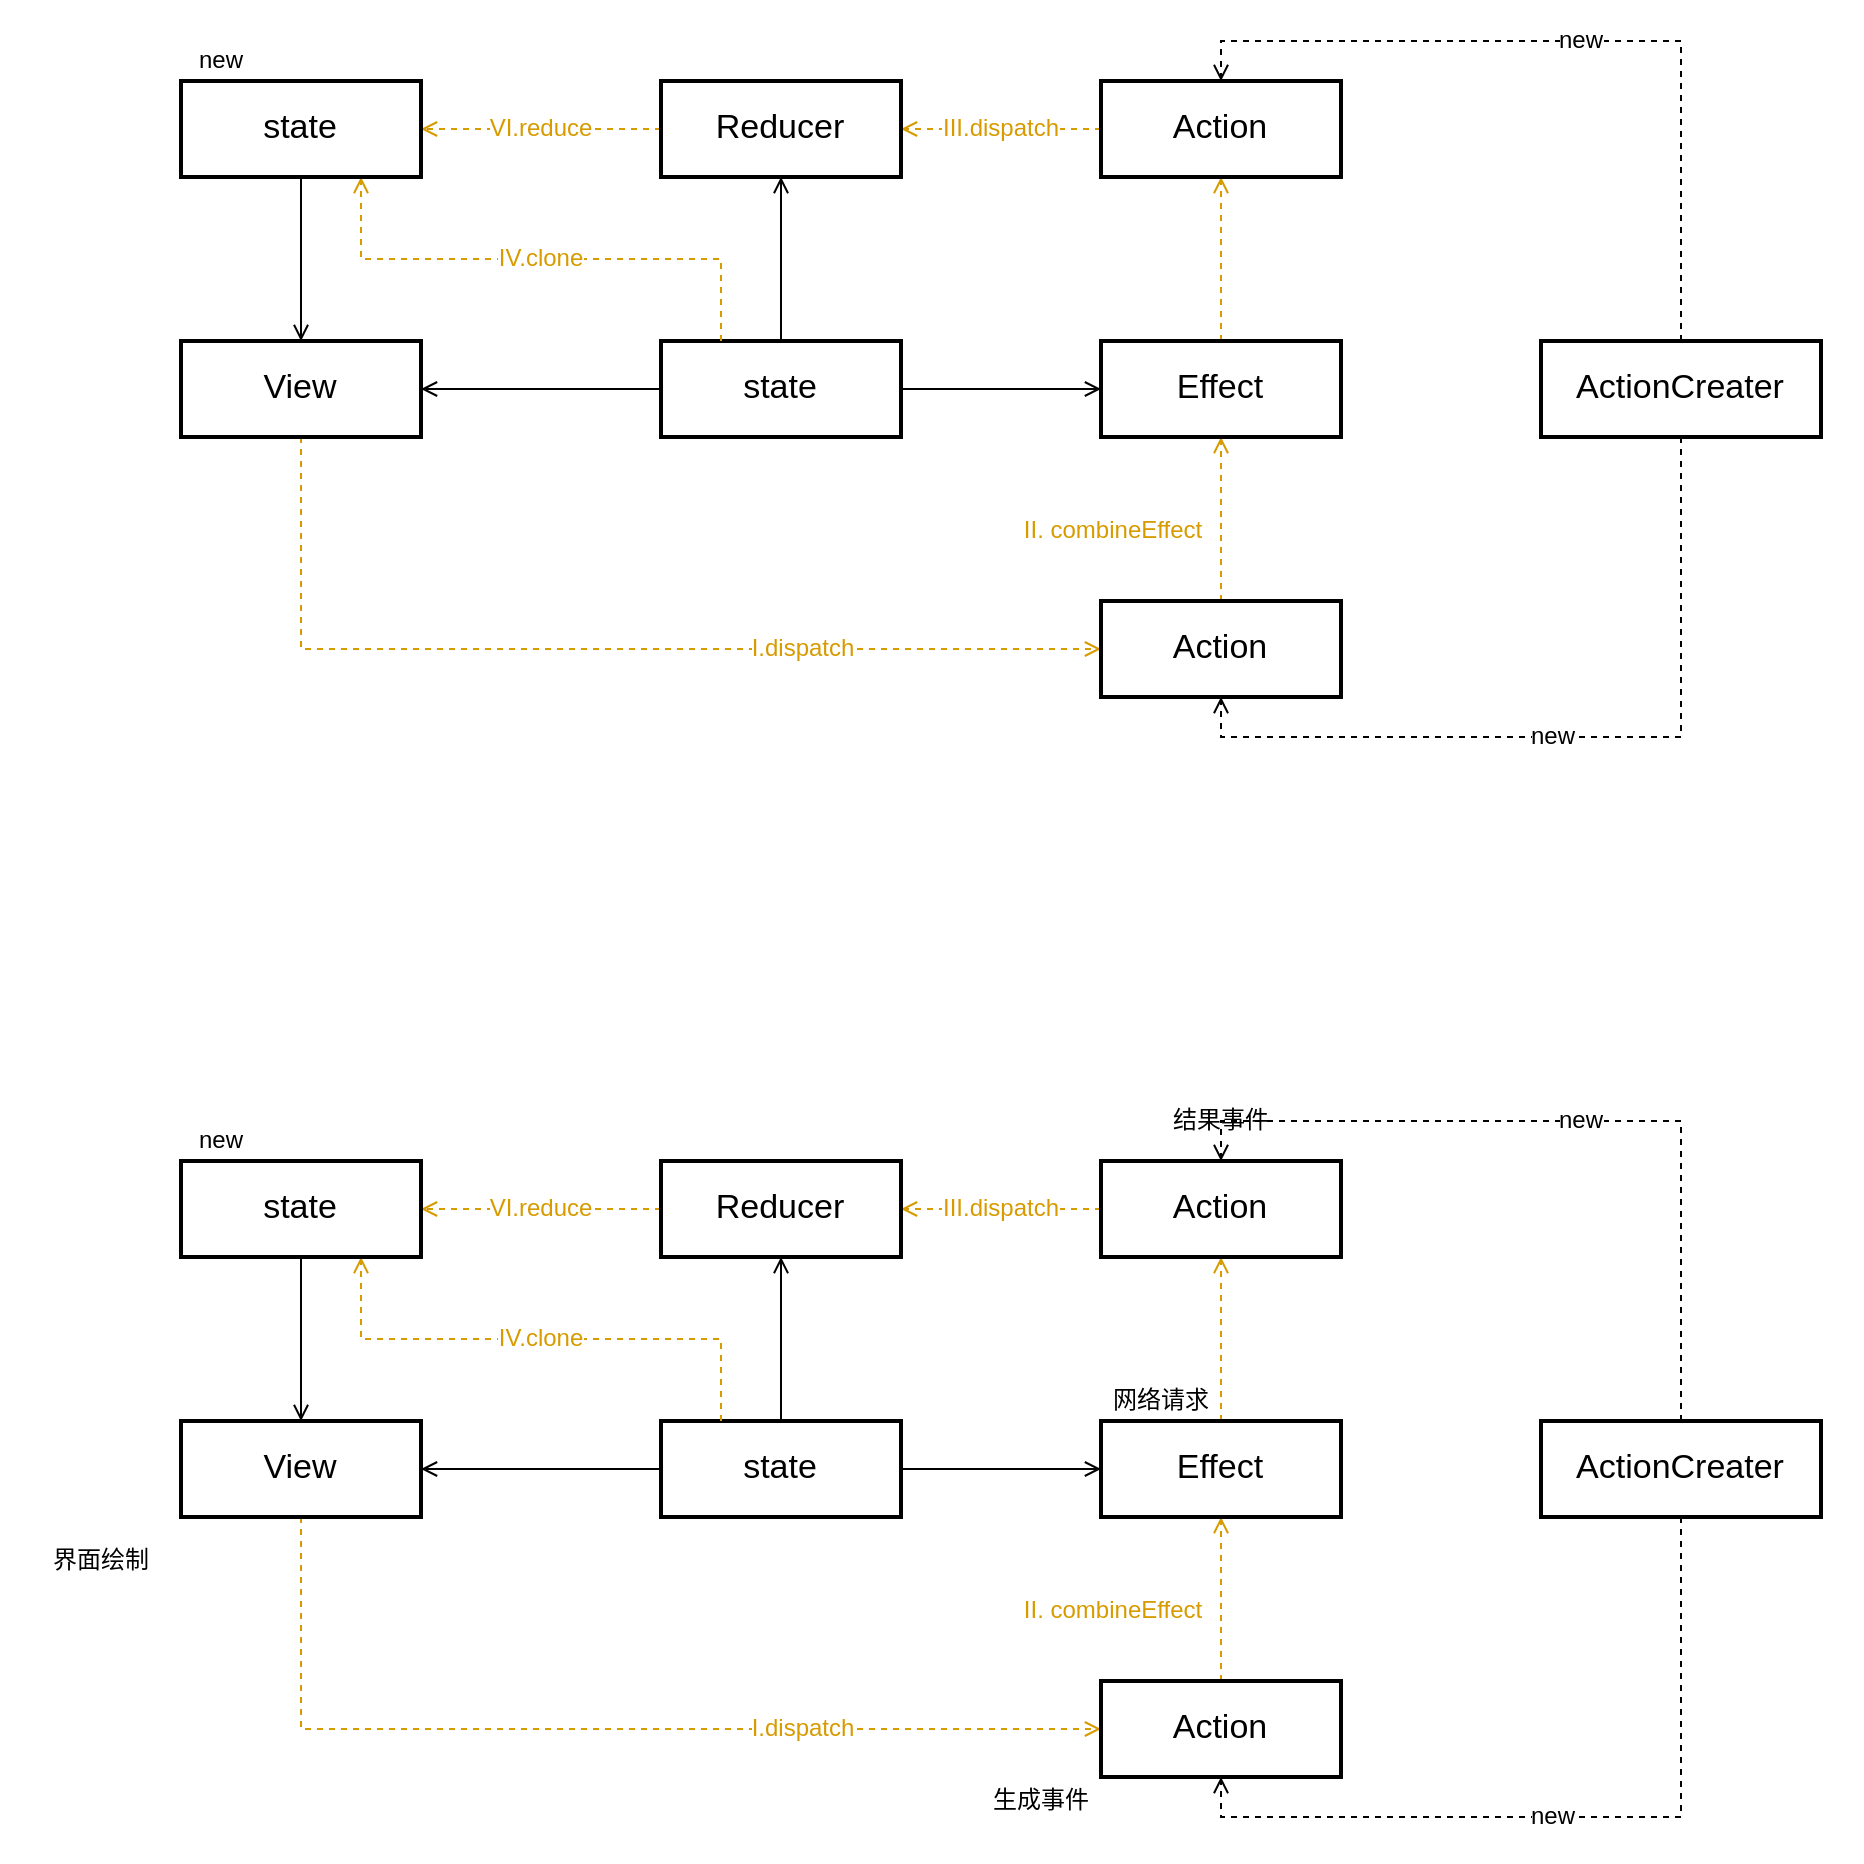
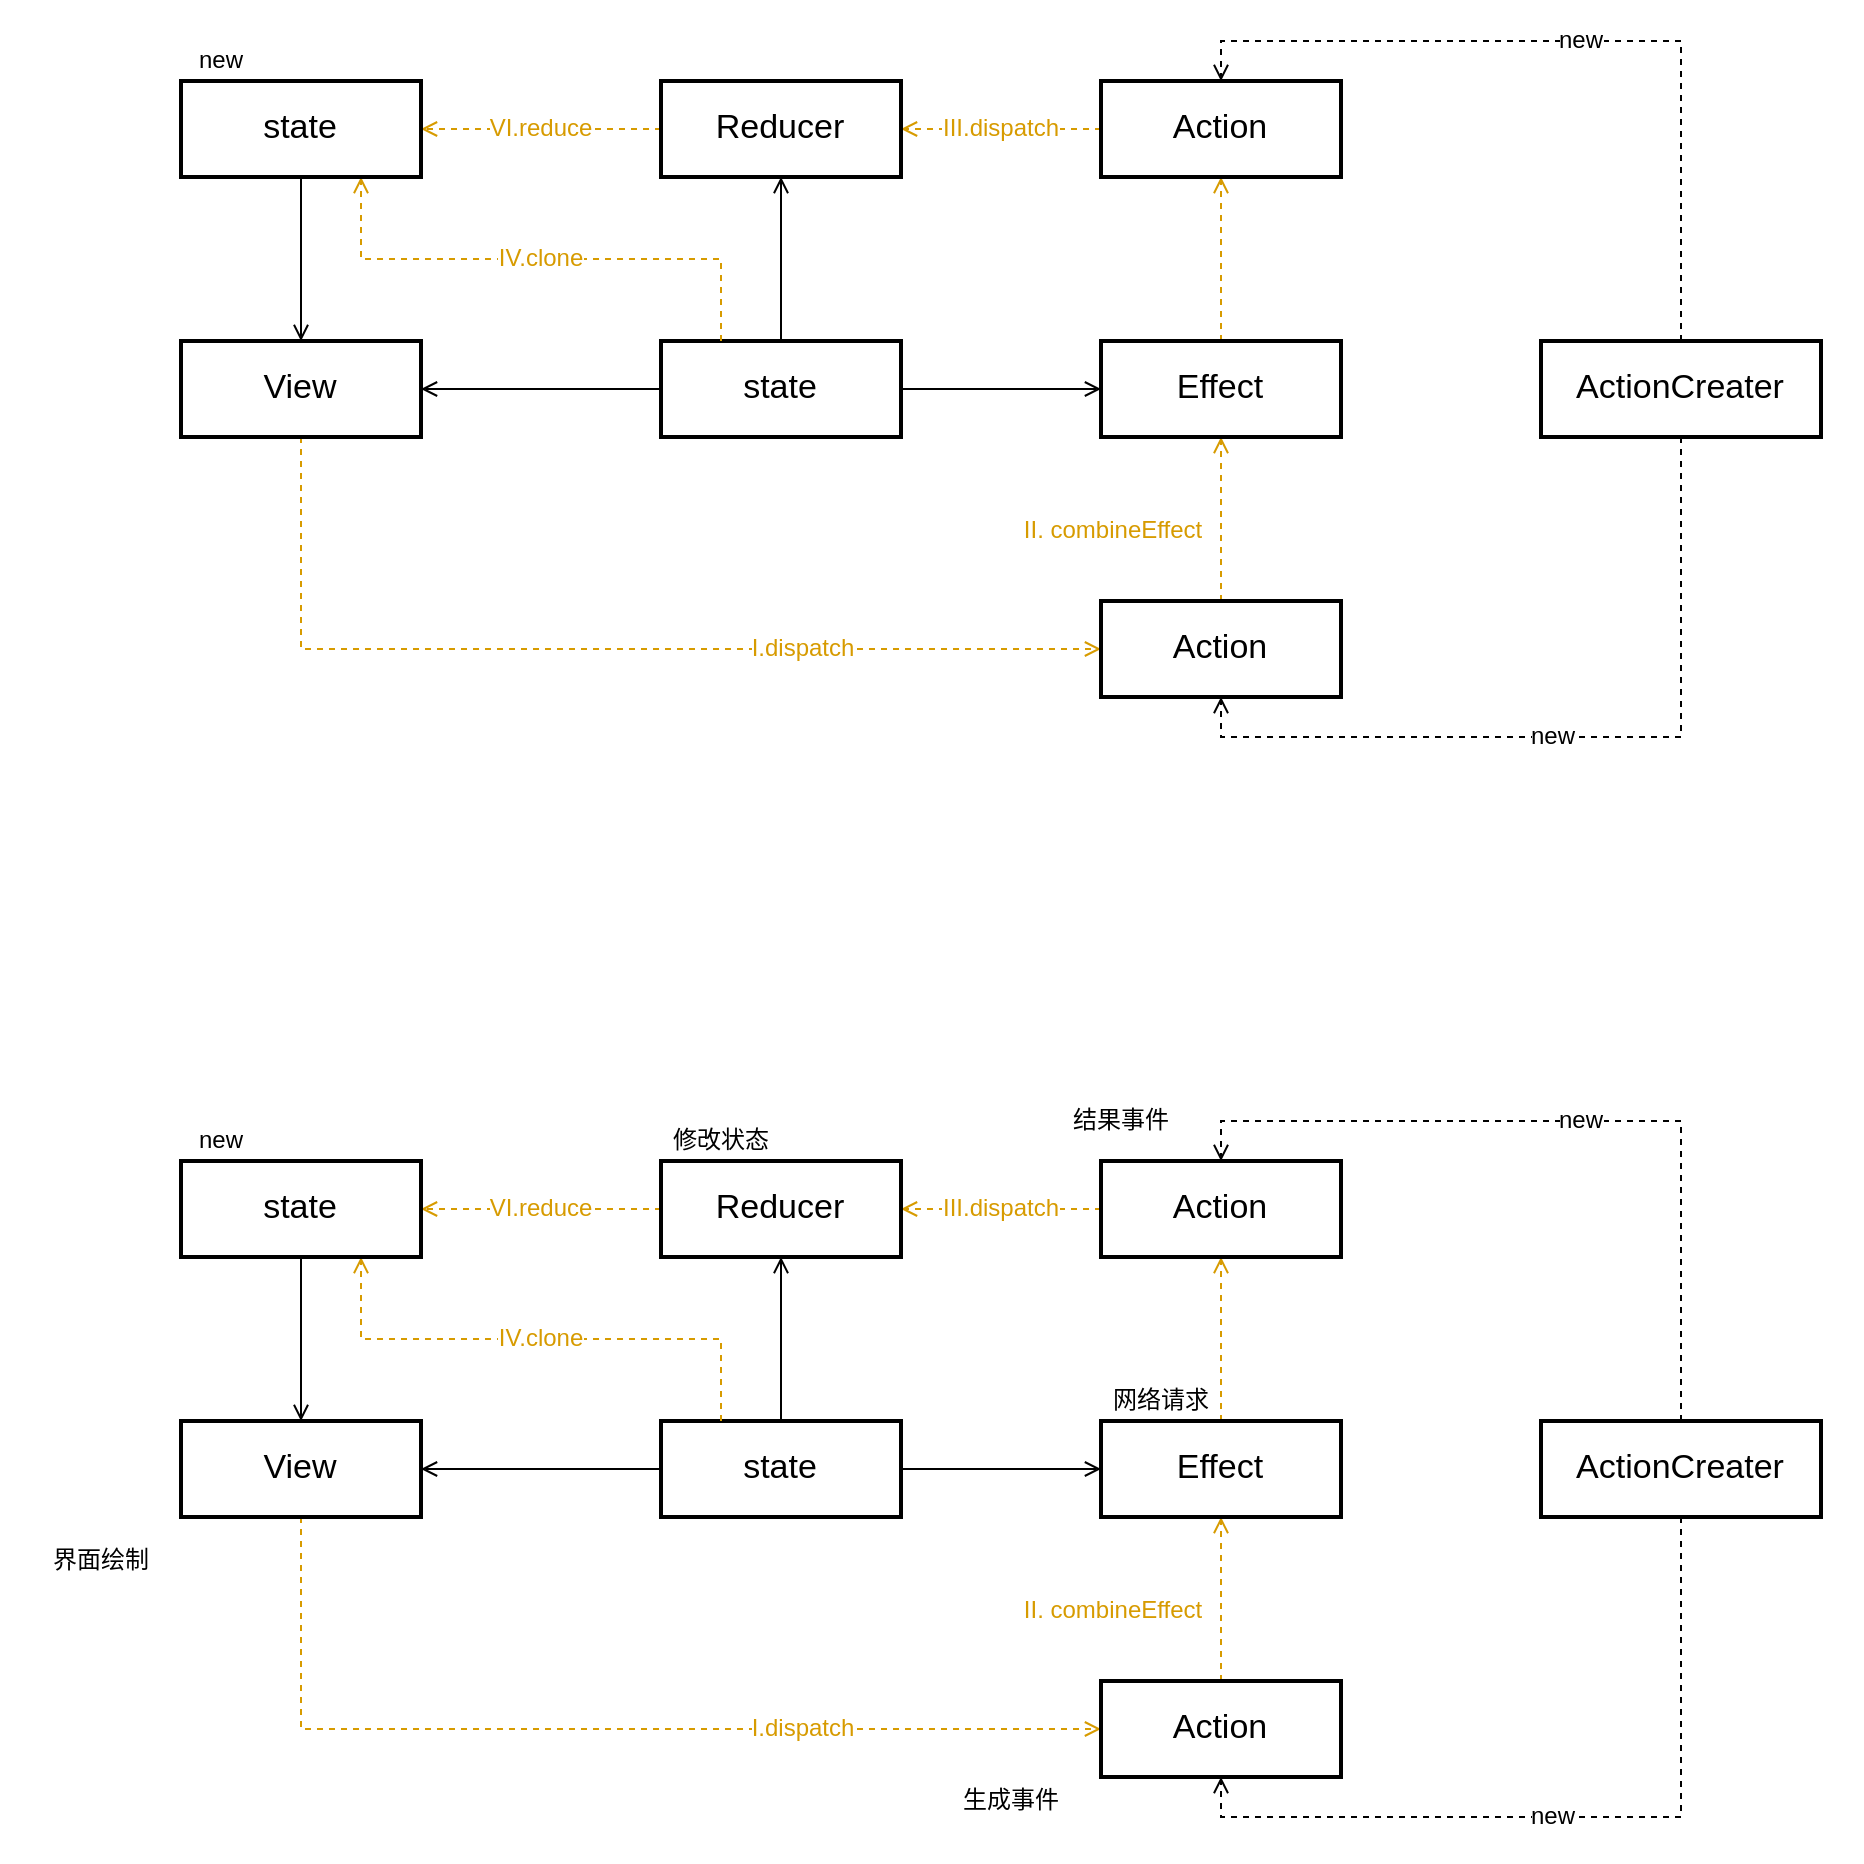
(1221, 1121) -> (1121, 1121)
none -> (721, 1141)
(1041, 1801) -> (1011, 1801)
